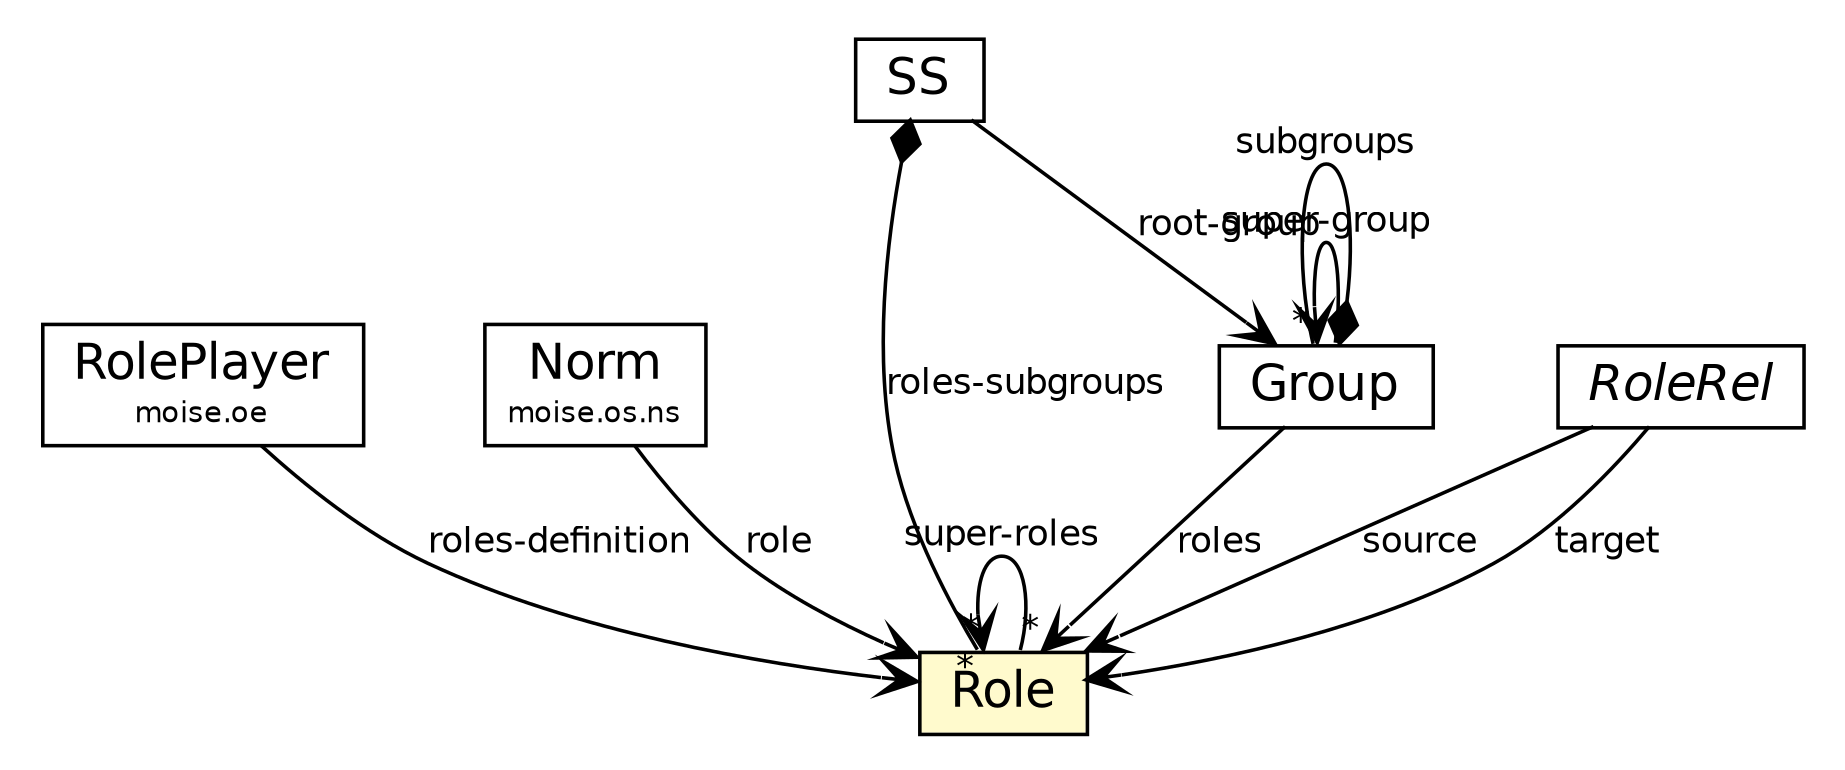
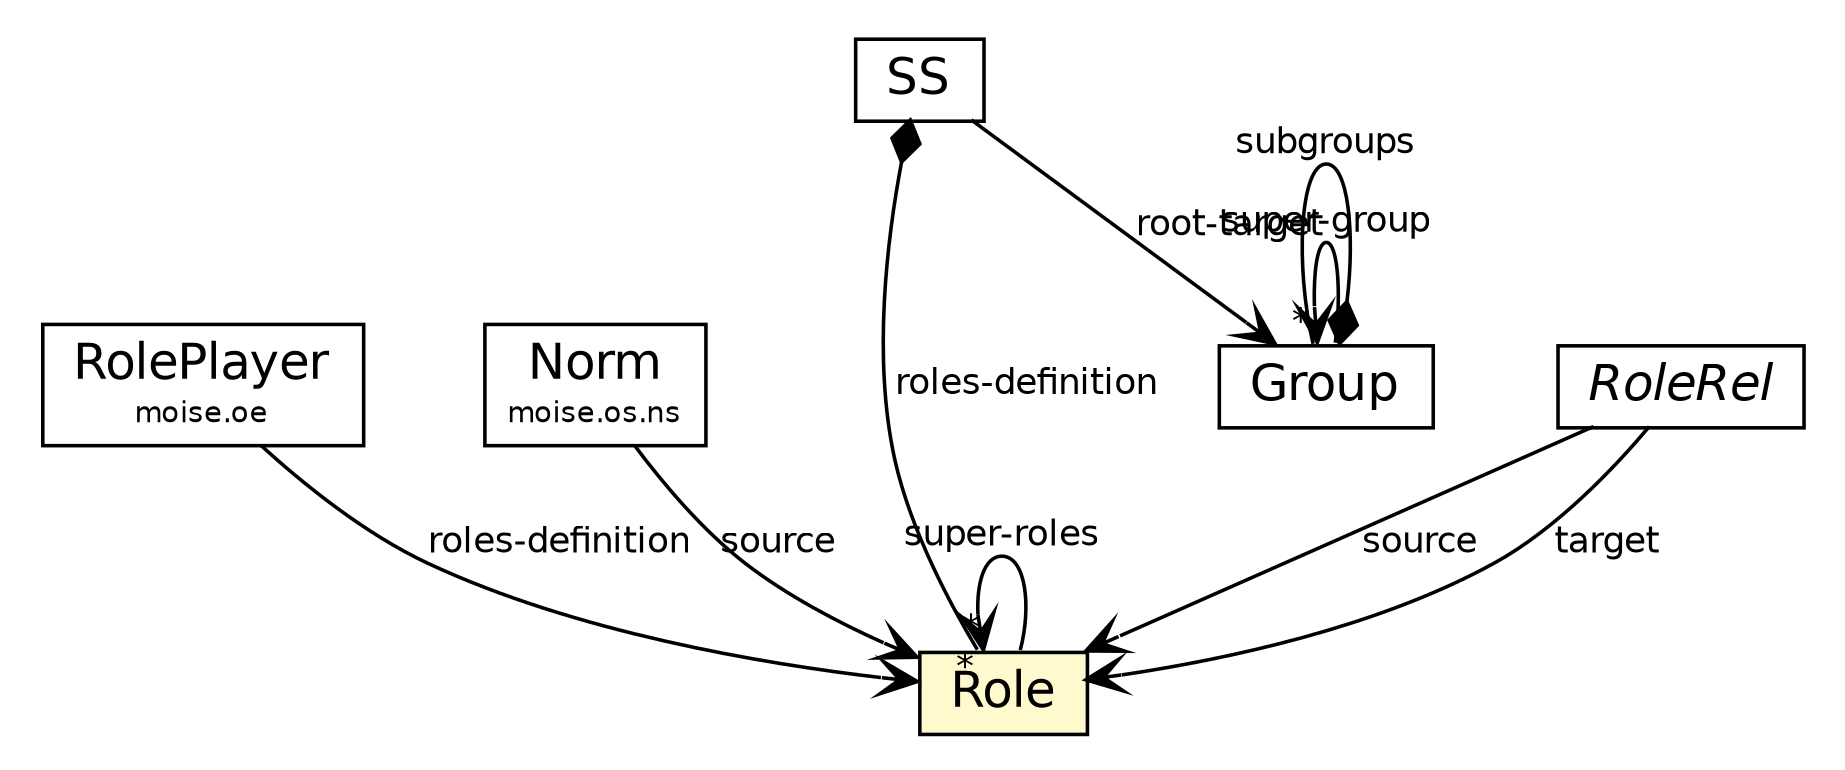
(1230, 226) -> (1230, 226)
(1027, 385) -> (1027, 385)
(1178, 526) -> none
(779, 544) -> (779, 544)
